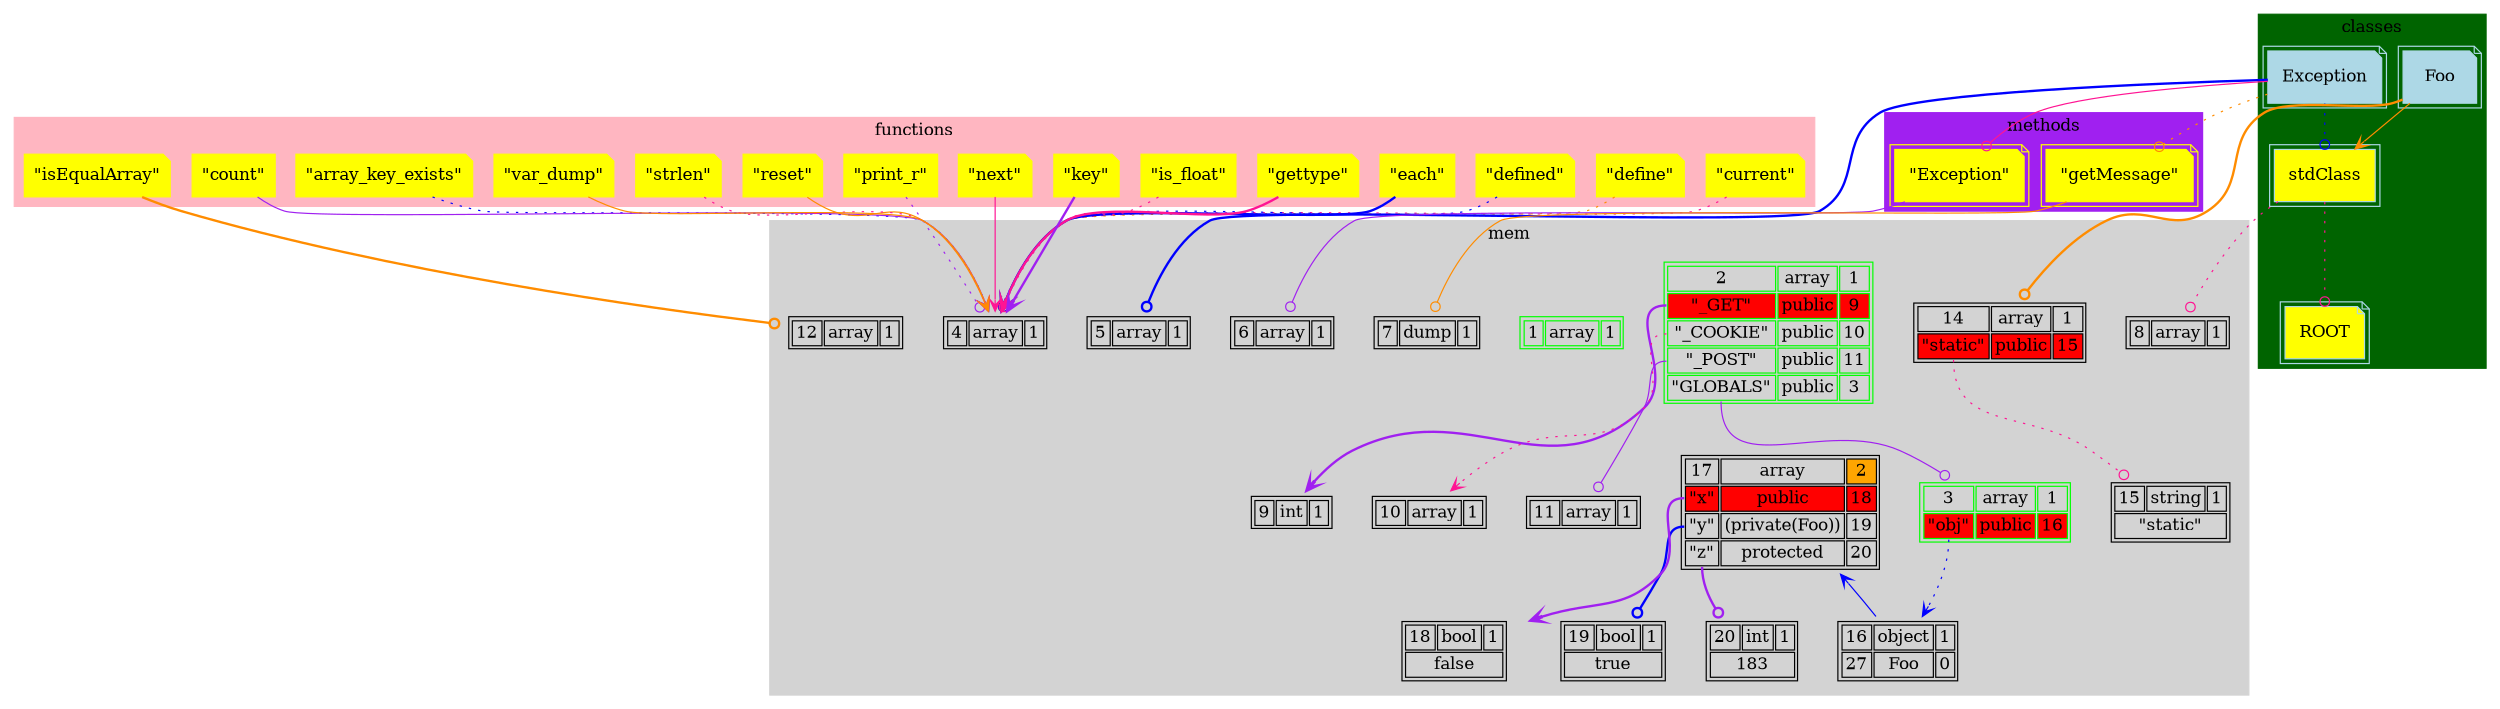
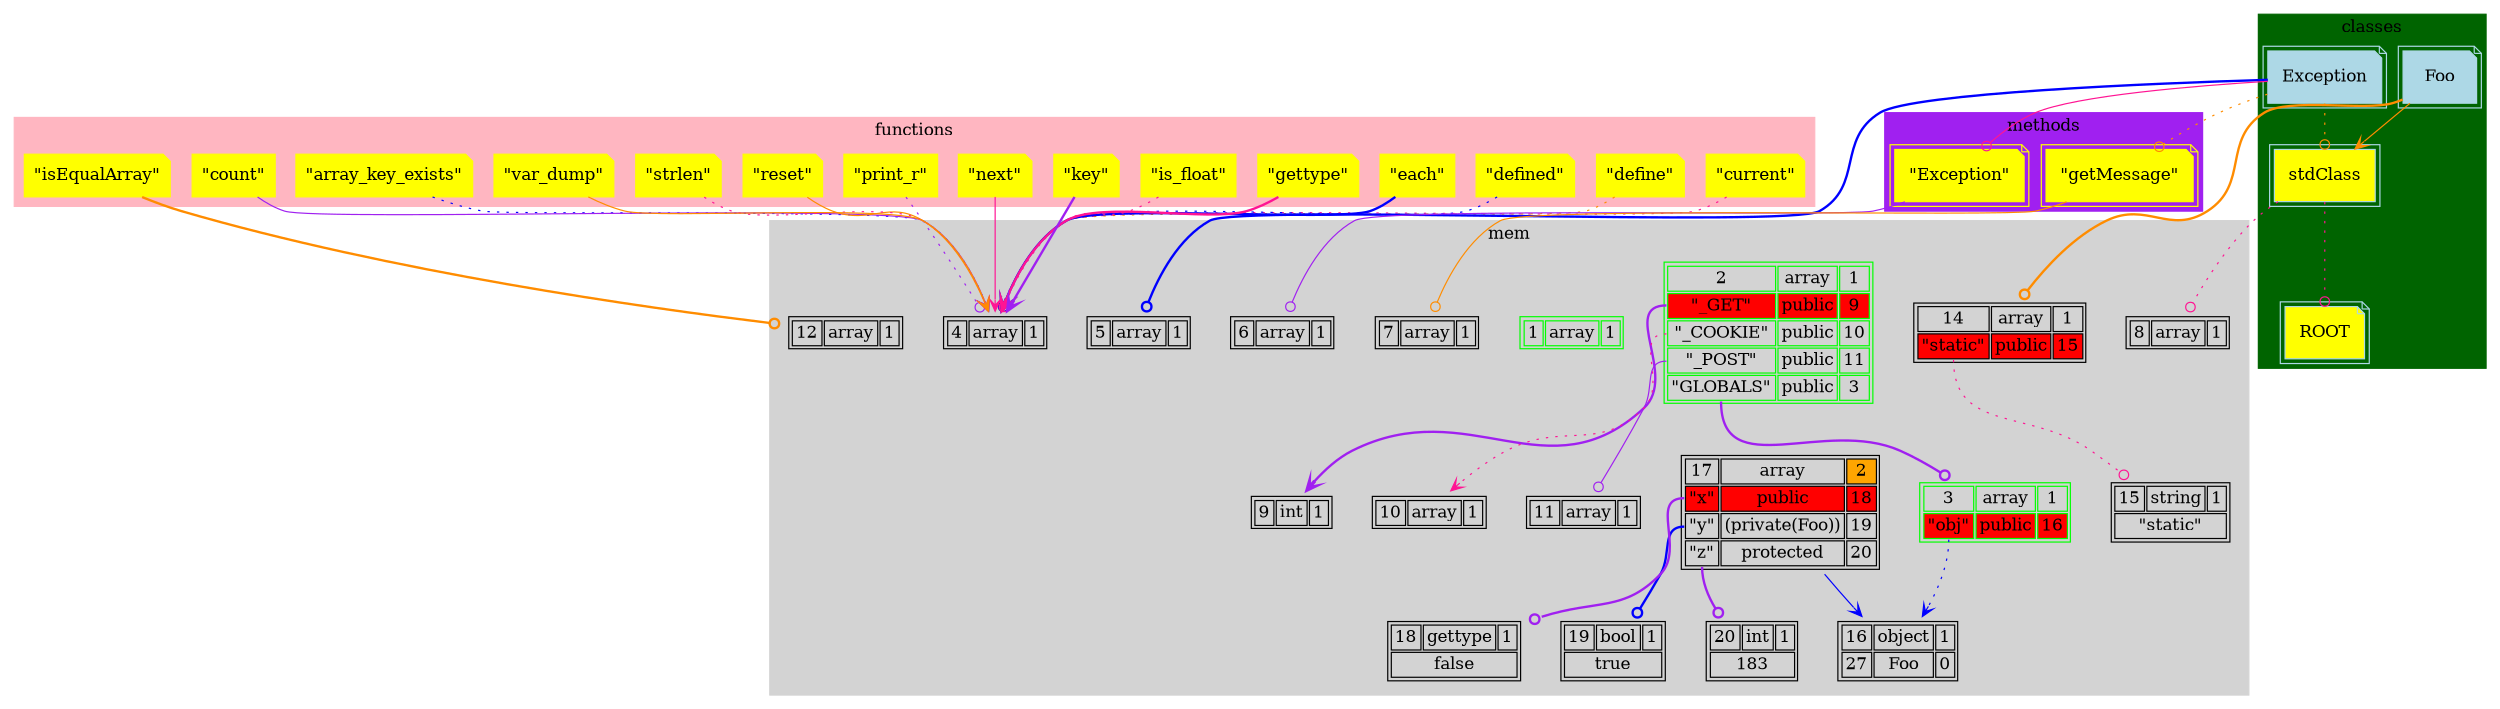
(2325, 122) -> (2325, 122)
(1427, 333) -> (1427, 333)
(1821, 442) -> (1821, 442)
(1641, 590) -> (1641, 590)
(1862, 600) -> (1839, 591)
(1460, 637) -> (1460, 637)
